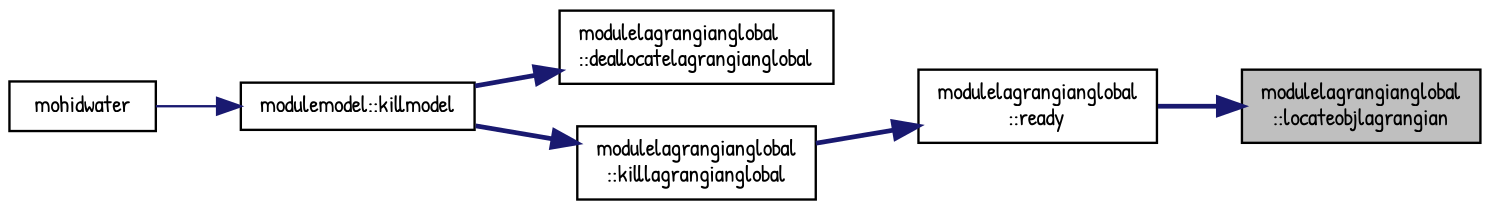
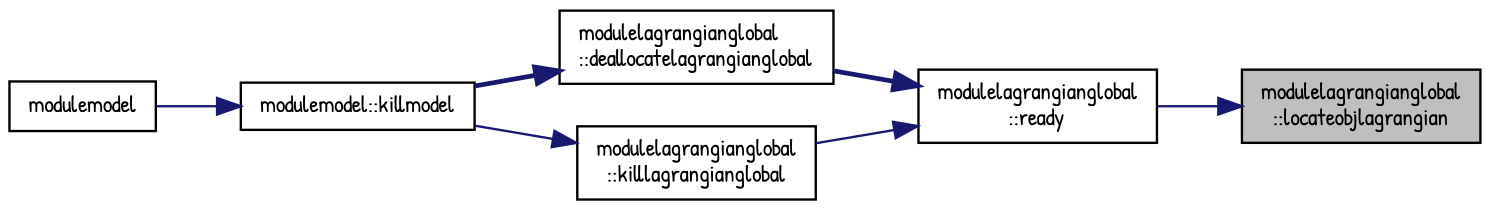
none -> (864, 76)
(83, 106) -> (83, 106)
(1188, 106) -> (1188, 106)
(514, 132) -> (514, 132)
(855, 137) -> (855, 137)
